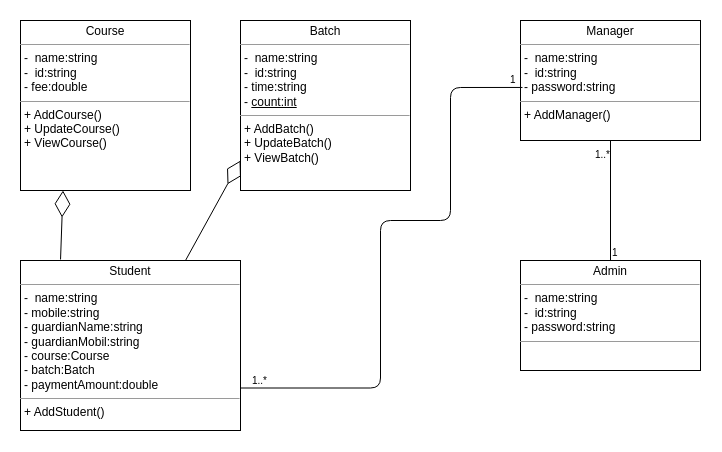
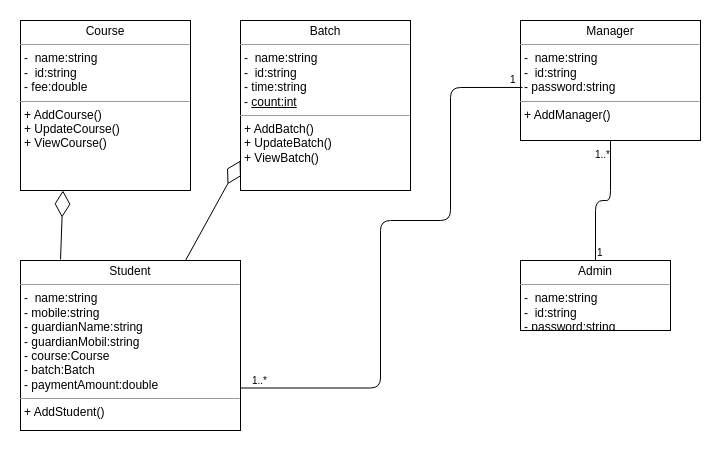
(611, 316) -> (596, 296)
